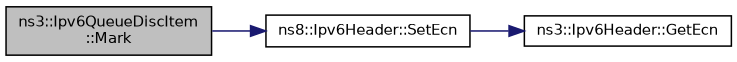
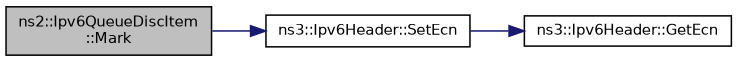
(109, 31) -> (109, 31)
(368, 31) -> (368, 31)
